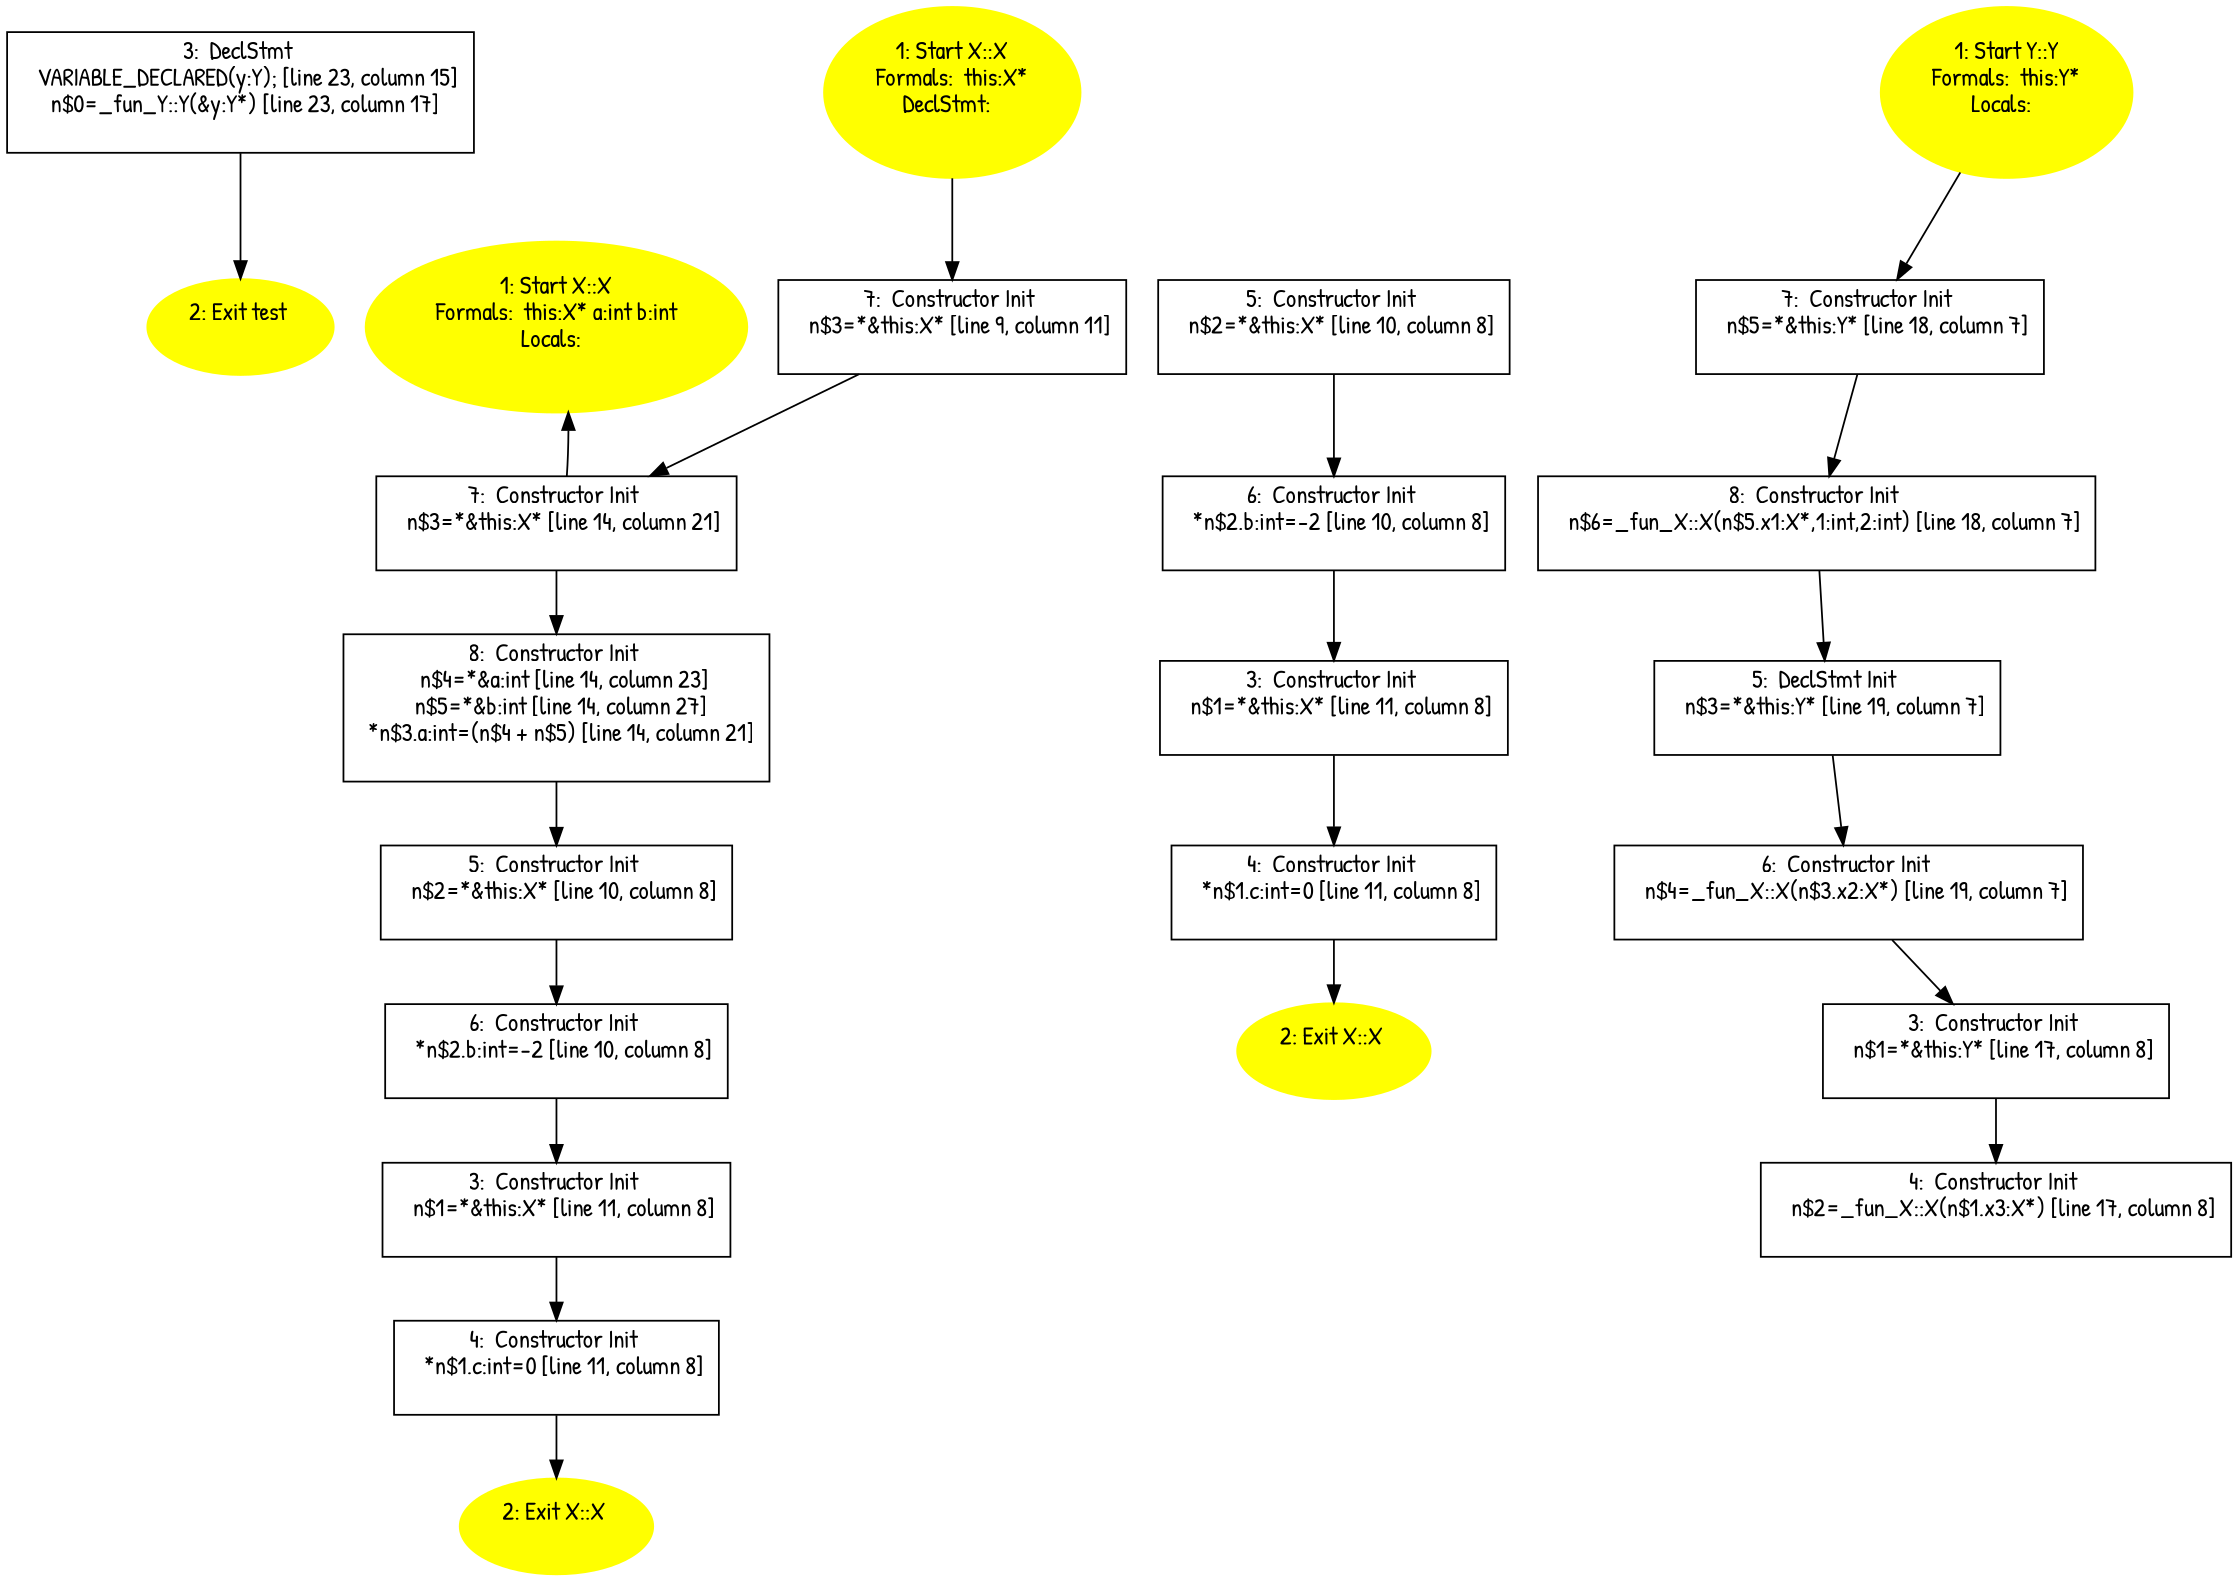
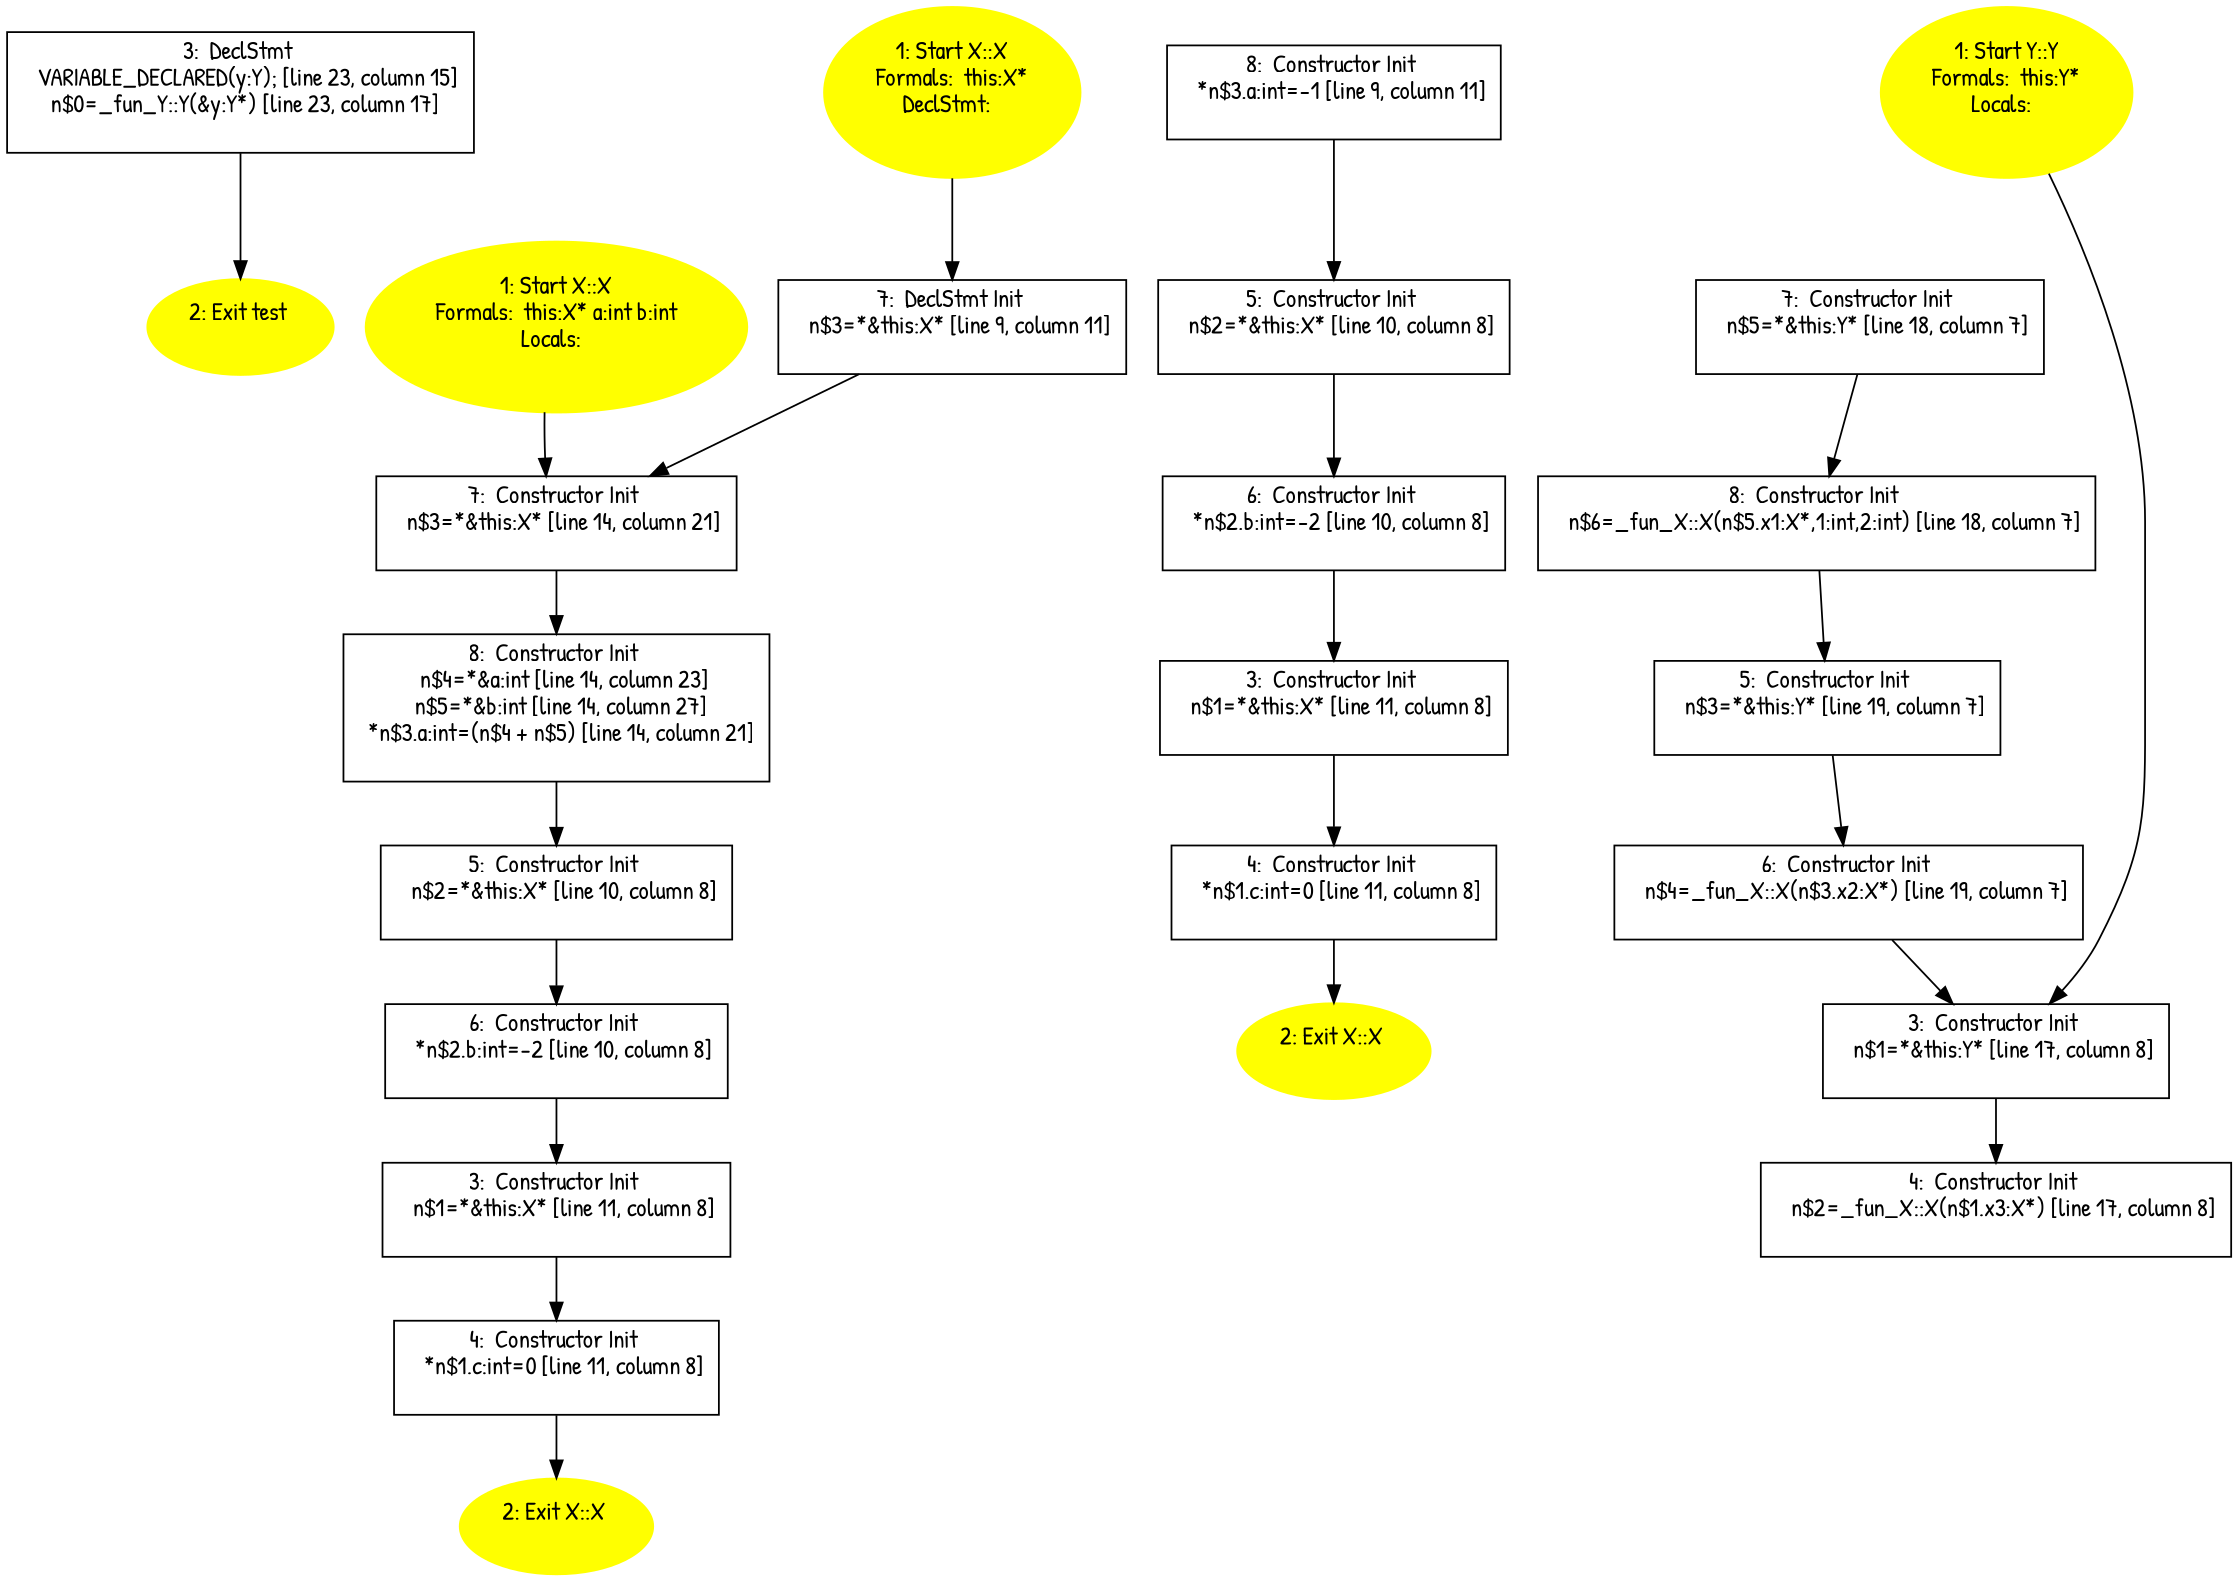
none -> (1334, 92)
(1933, 218) -> (2145, 584)
(952, 327) -> (952, 327)
(568, 453) -> (545, 435)
(1827, 708) -> (1827, 708)
